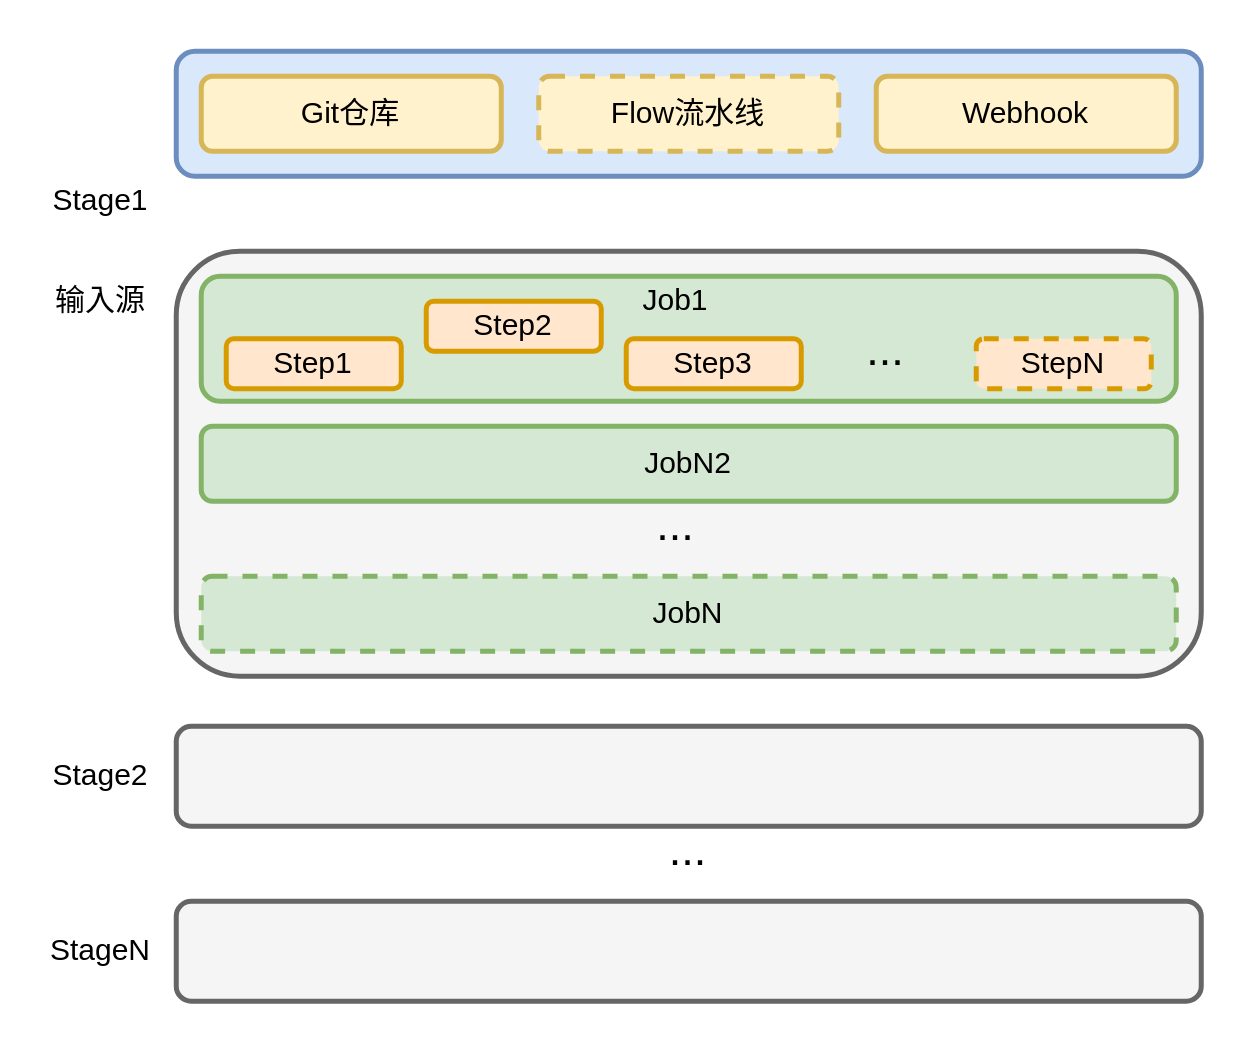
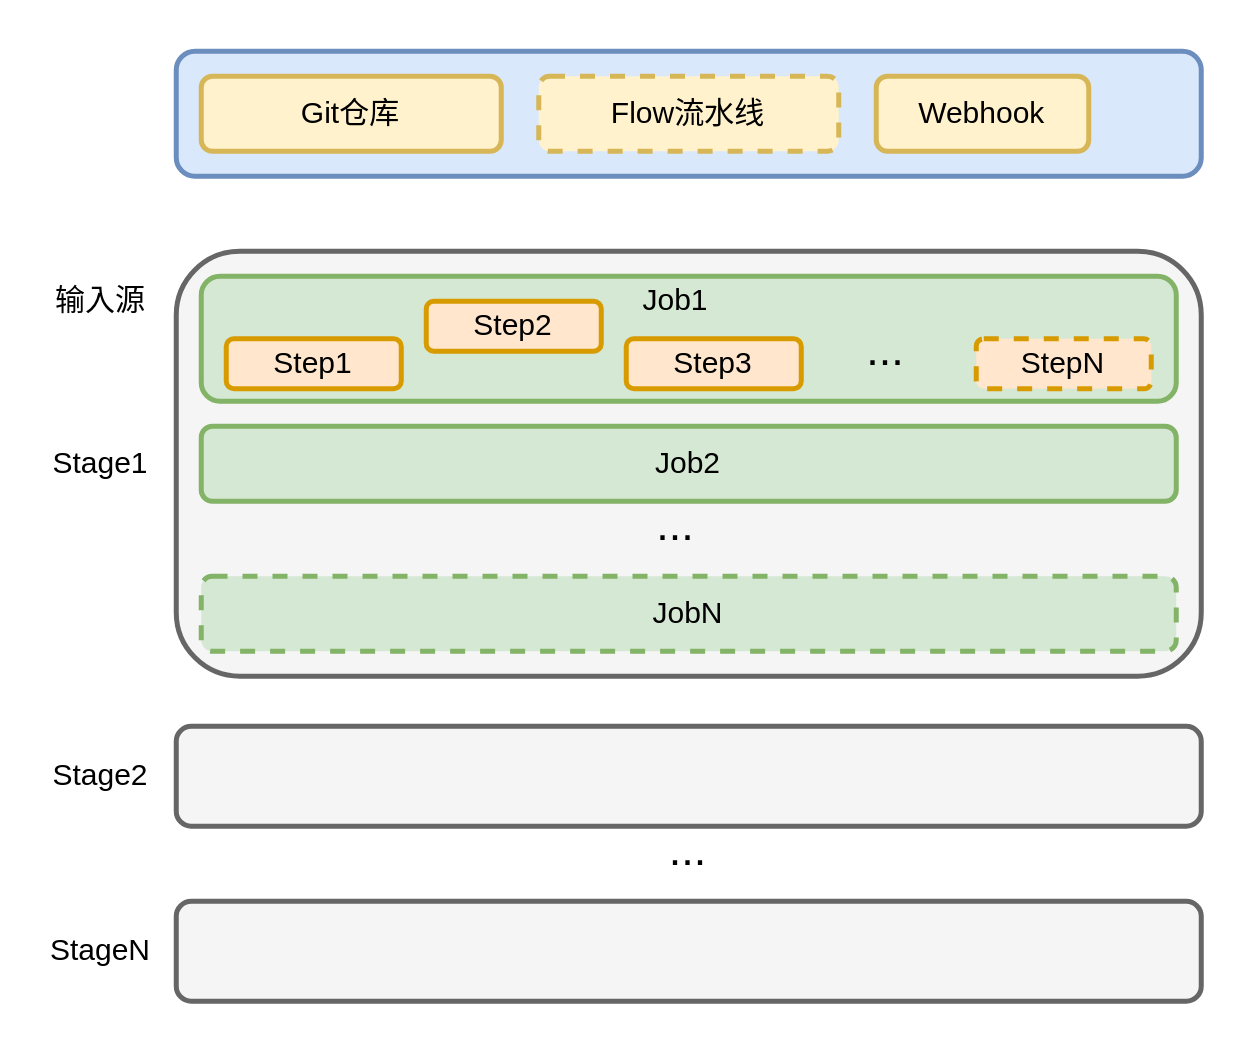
(1026, 114) -> (983, 114)
(101, 201) -> (101, 464)
(689, 464) -> (689, 464)
